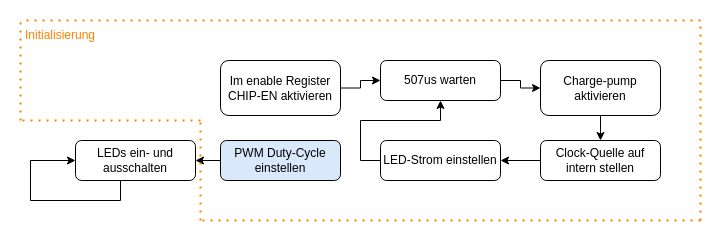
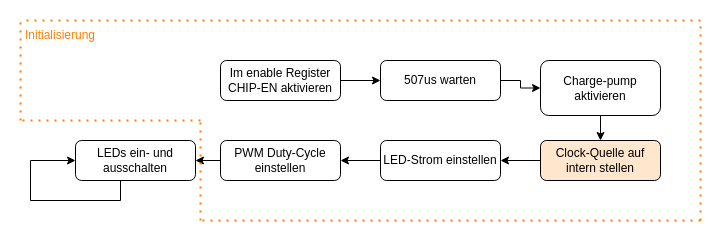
(281, 88) -> (281, 81)
(386, 121) -> (355, 161)
(281, 161) -> (281, 161)
(601, 161) -> (601, 161)
